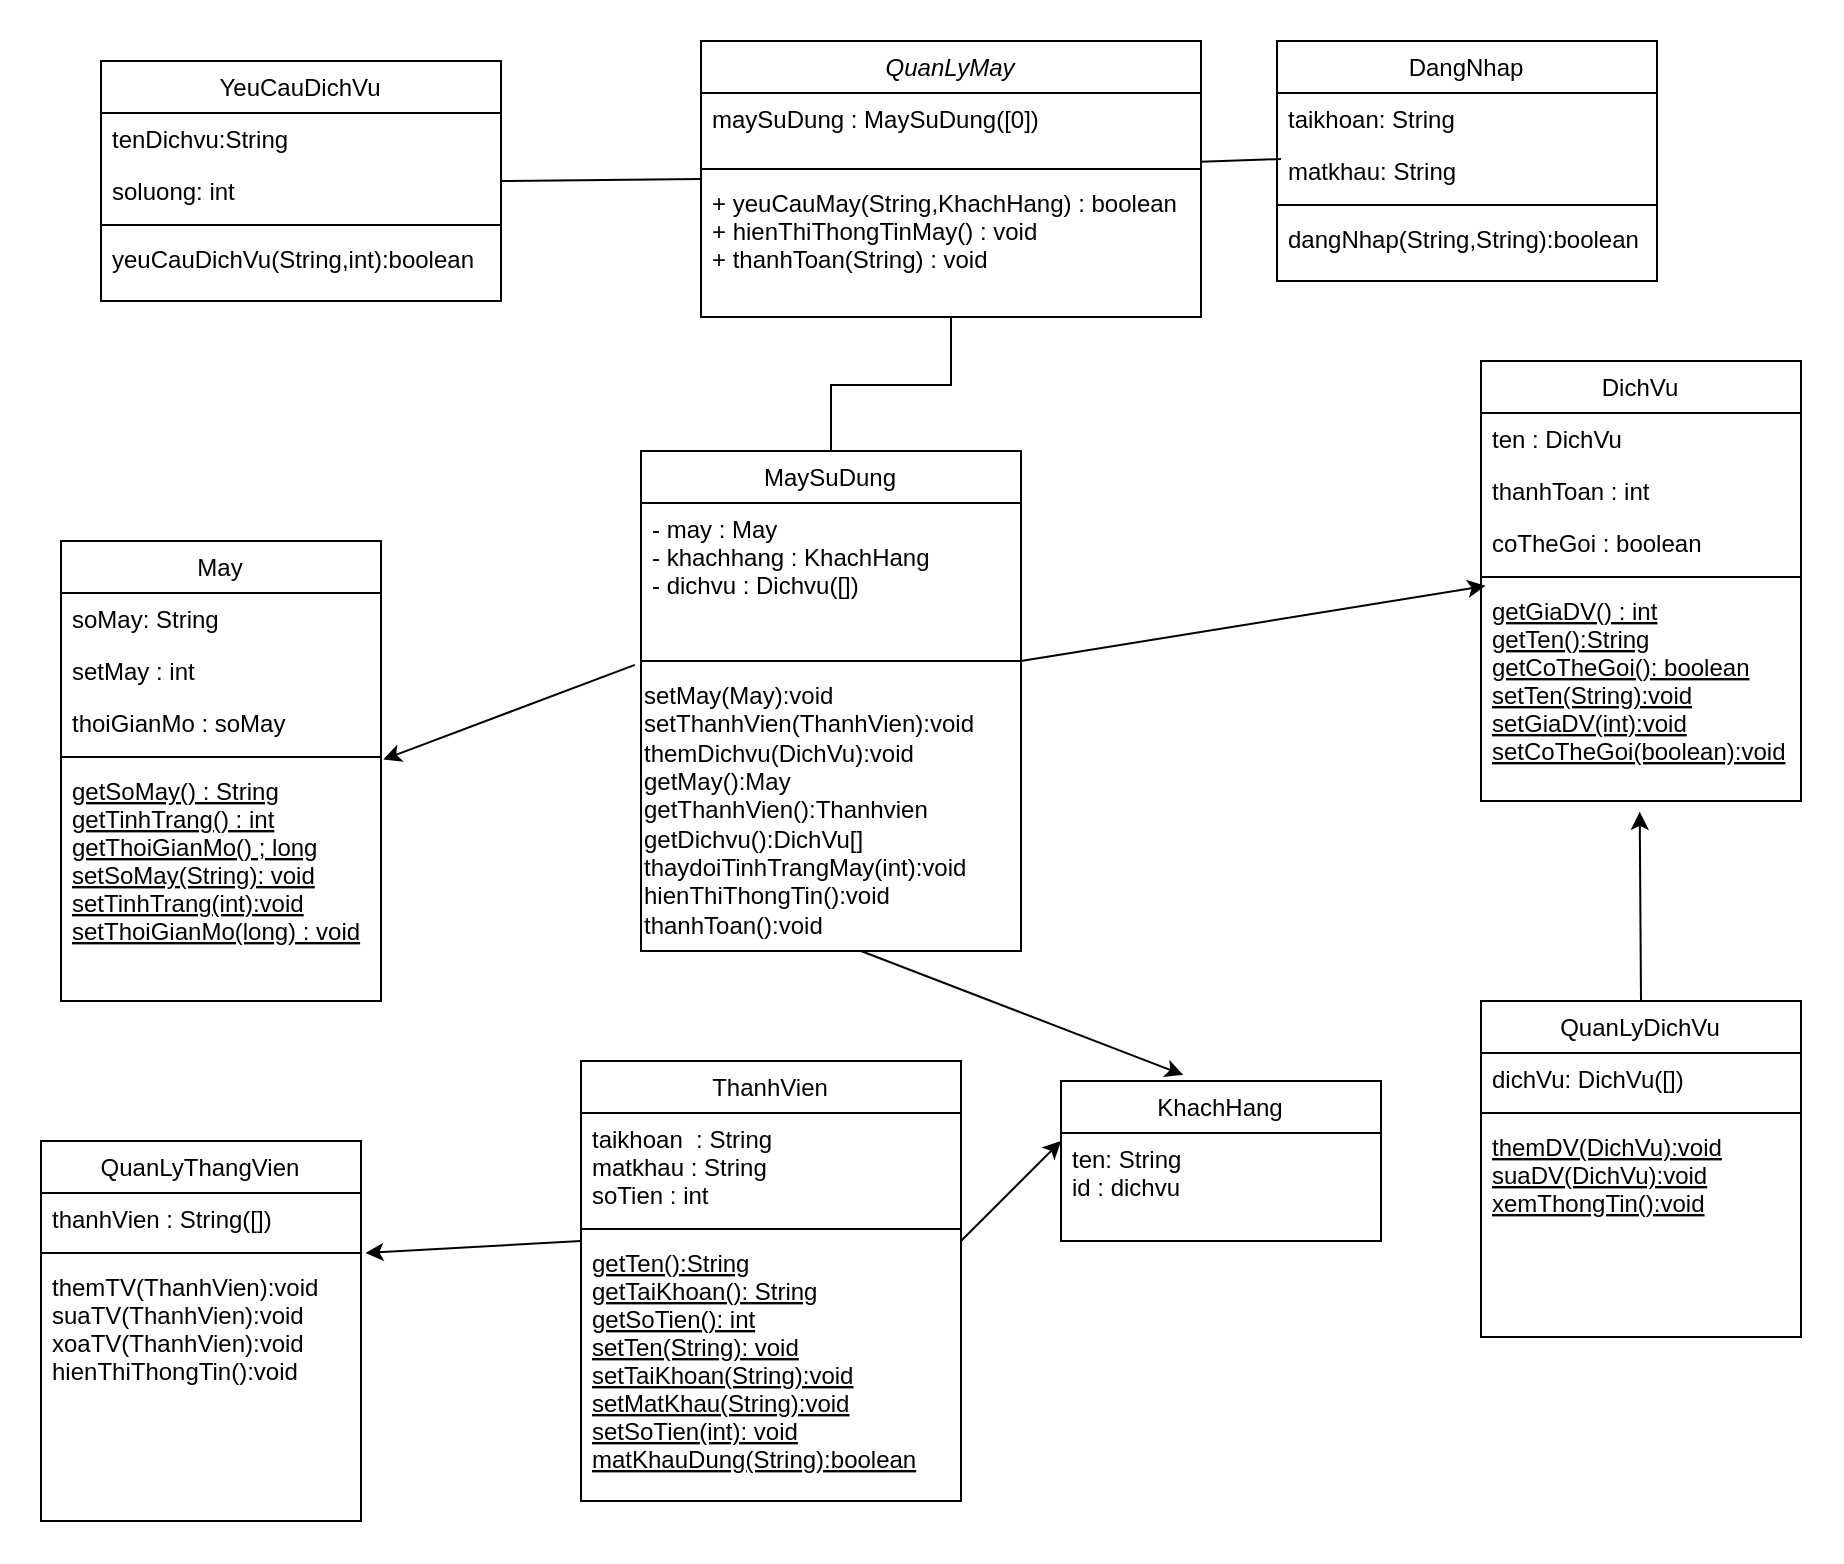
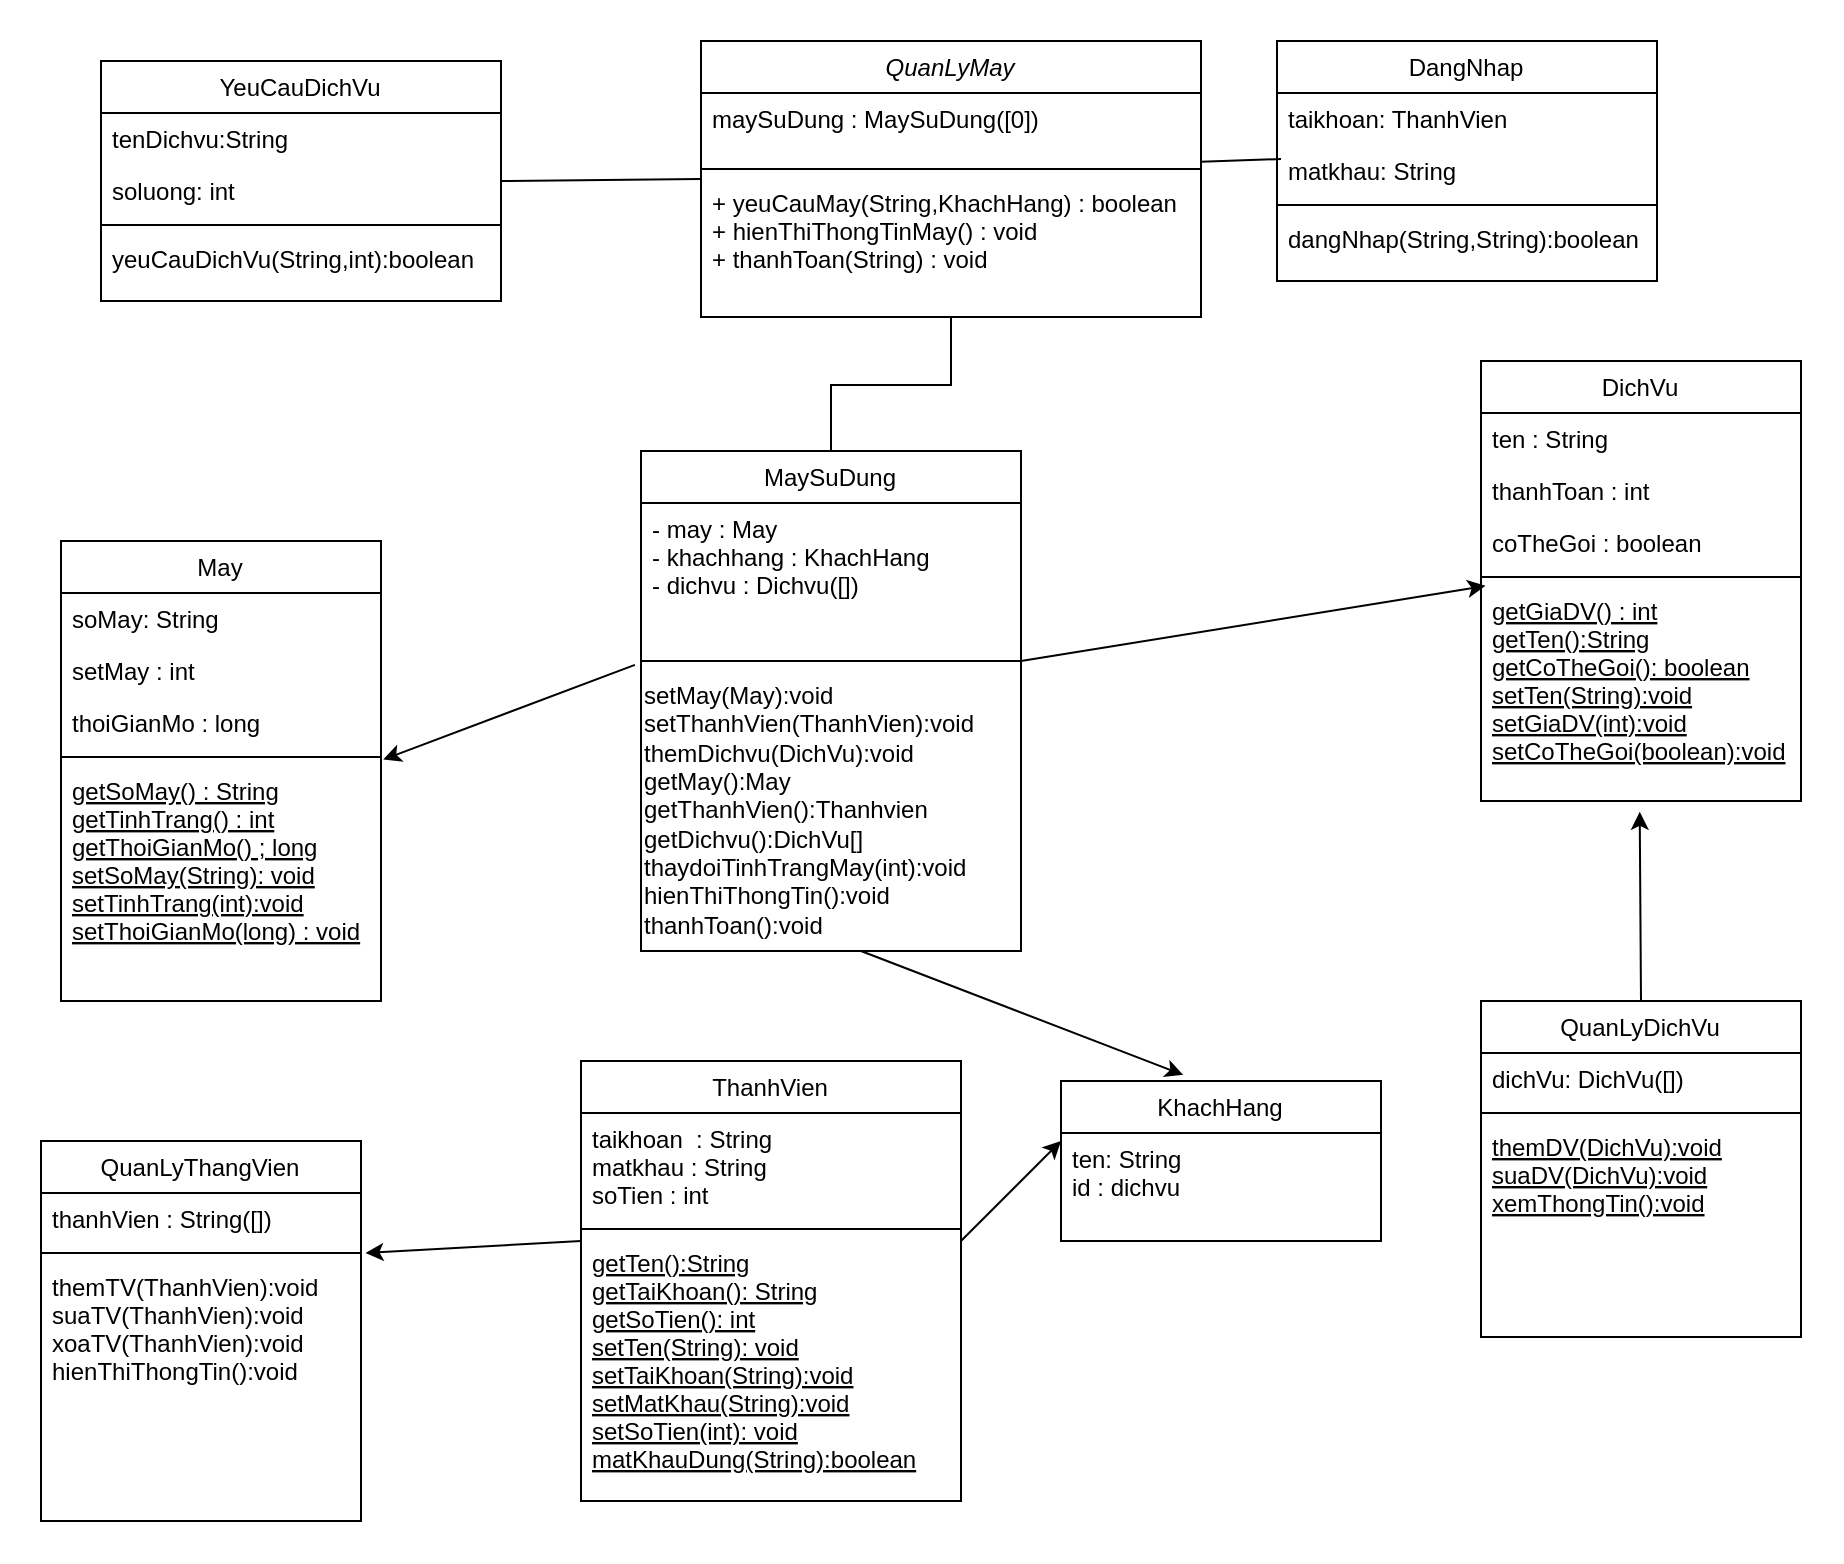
(1383, 120) -> (1403, 120)
(1560, 440) -> (1560, 440)
(177, 724) -> (168, 724)
